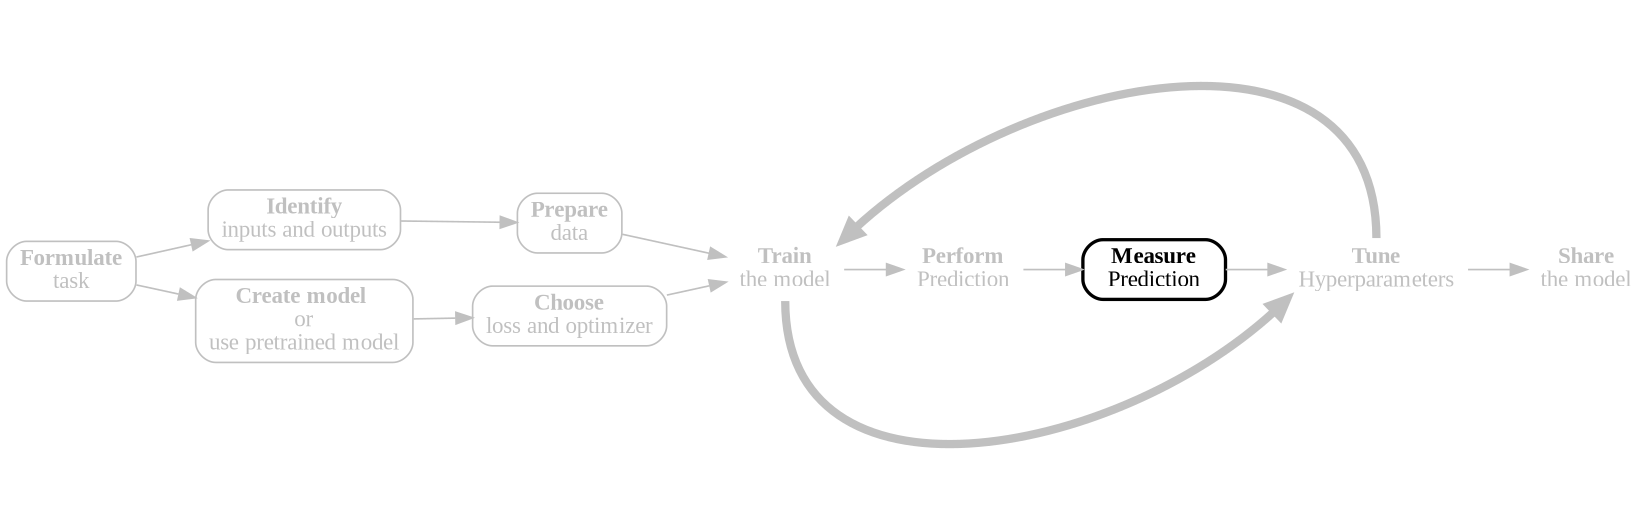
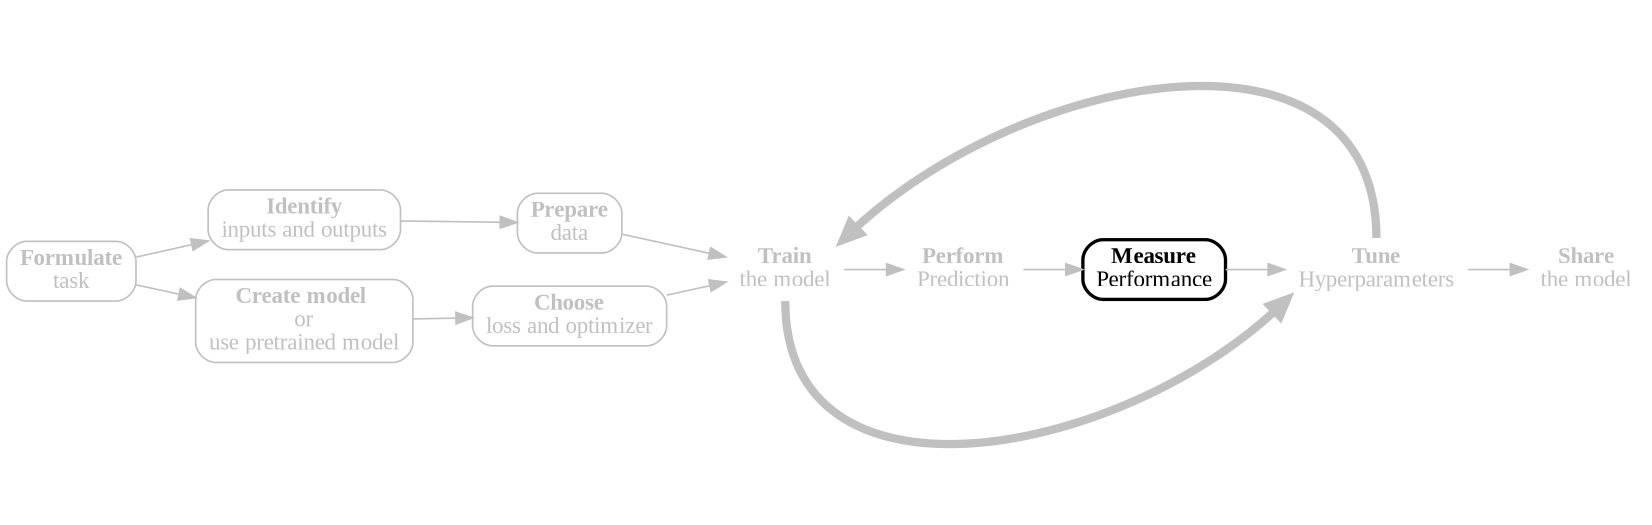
(1154, 279) -> (1154, 279)
